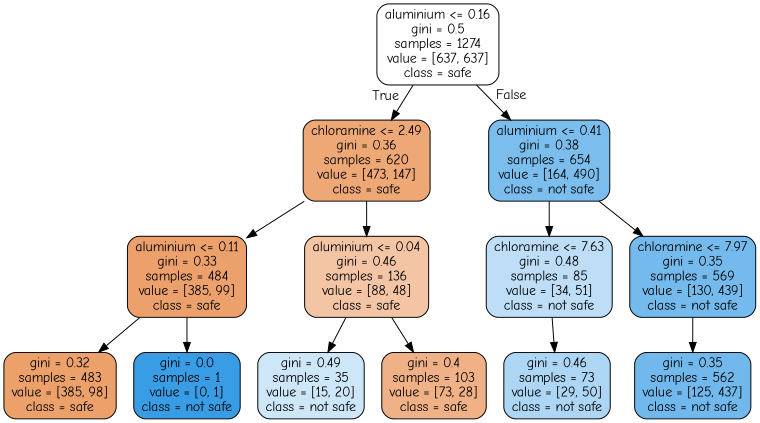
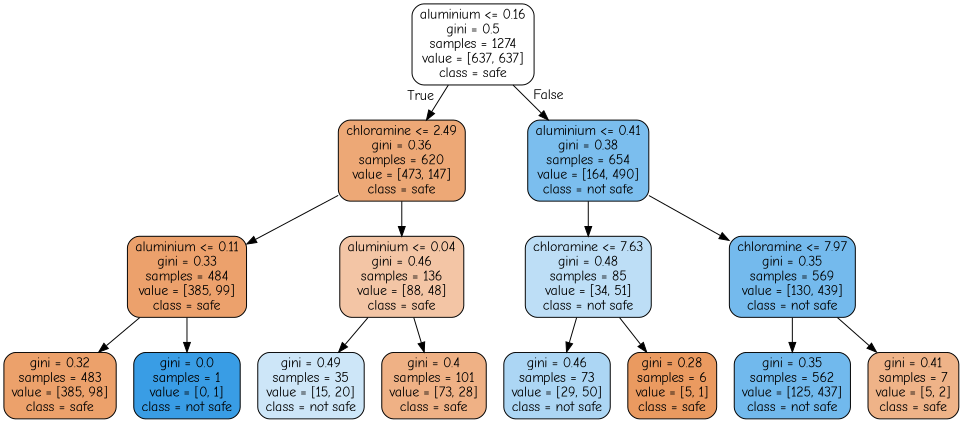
(434, 386) -> (434, 386)
none -> (672, 386)
none -> (913, 386)
